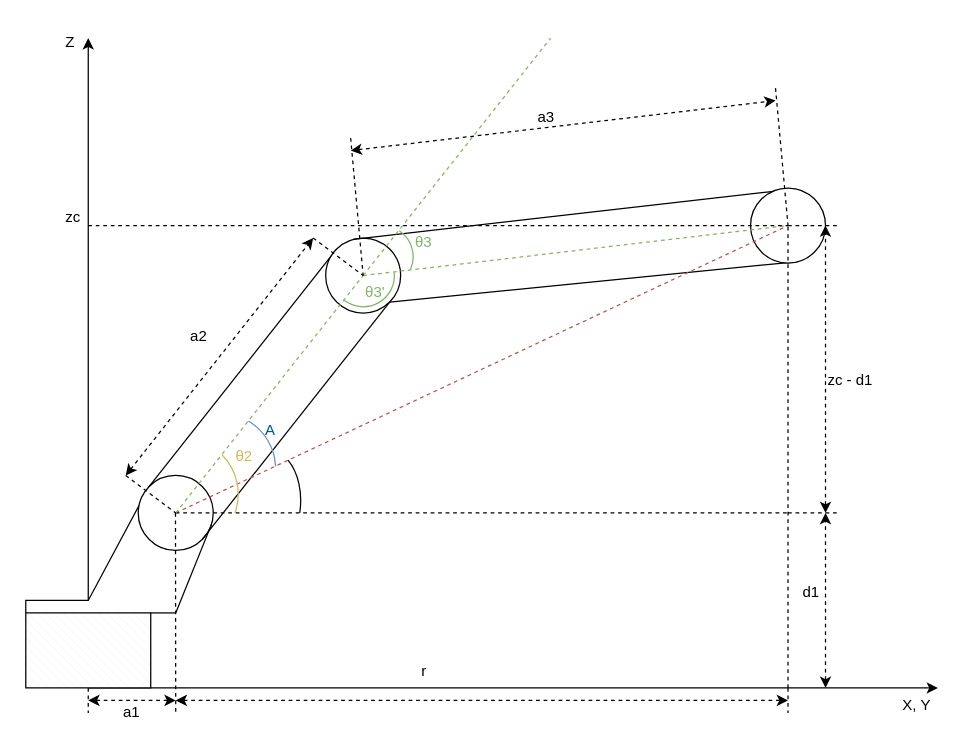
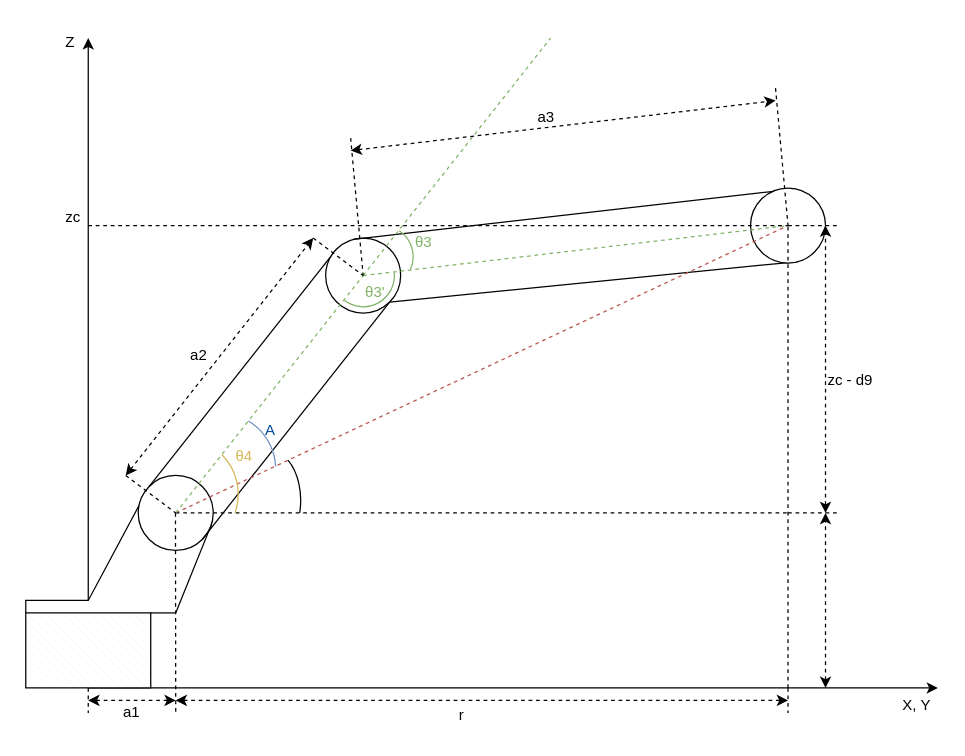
(201, 332) -> (201, 351)
(852, 390) -> (852, 390)
(244, 457) -> (244, 457)
(813, 588) -> none
(438, 669) -> (476, 713)
